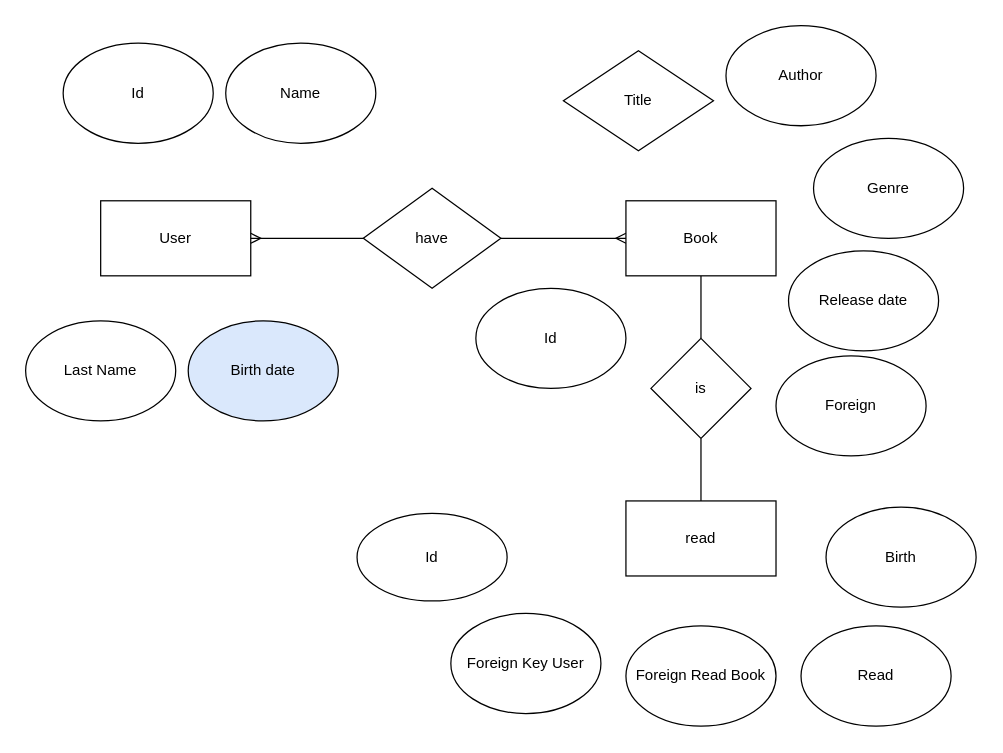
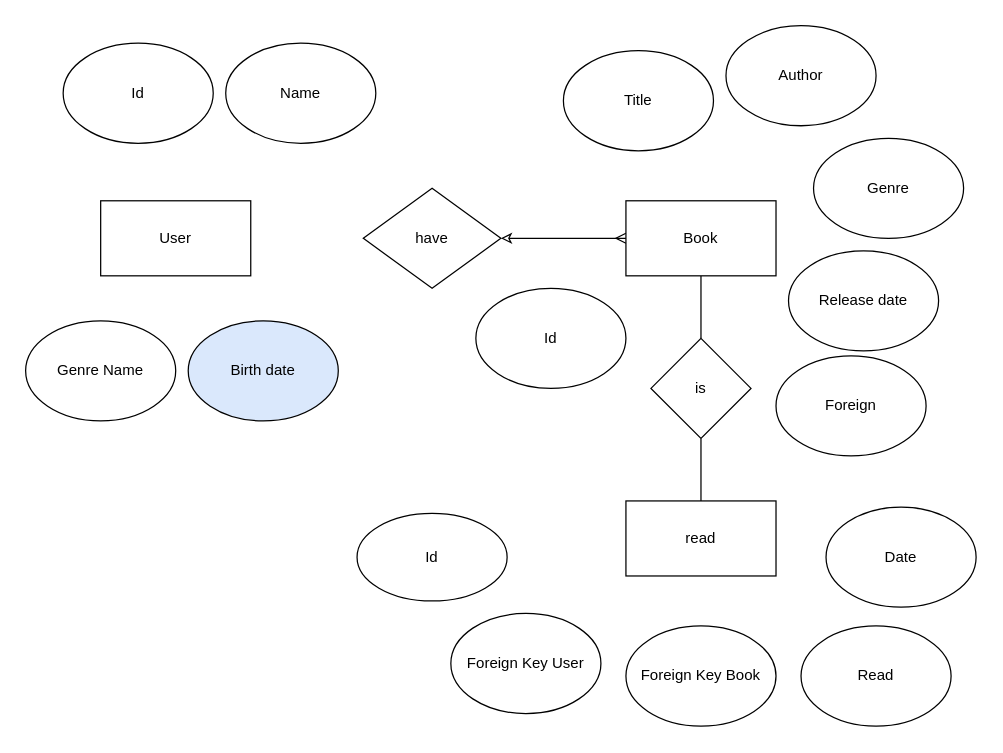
(638, 101) -> (638, 101)
(307, 238) -> none
(507, 238) -> (511, 238)
(101, 371) -> (101, 371)
(901, 557) -> (901, 557)
(701, 676) -> (701, 676)
